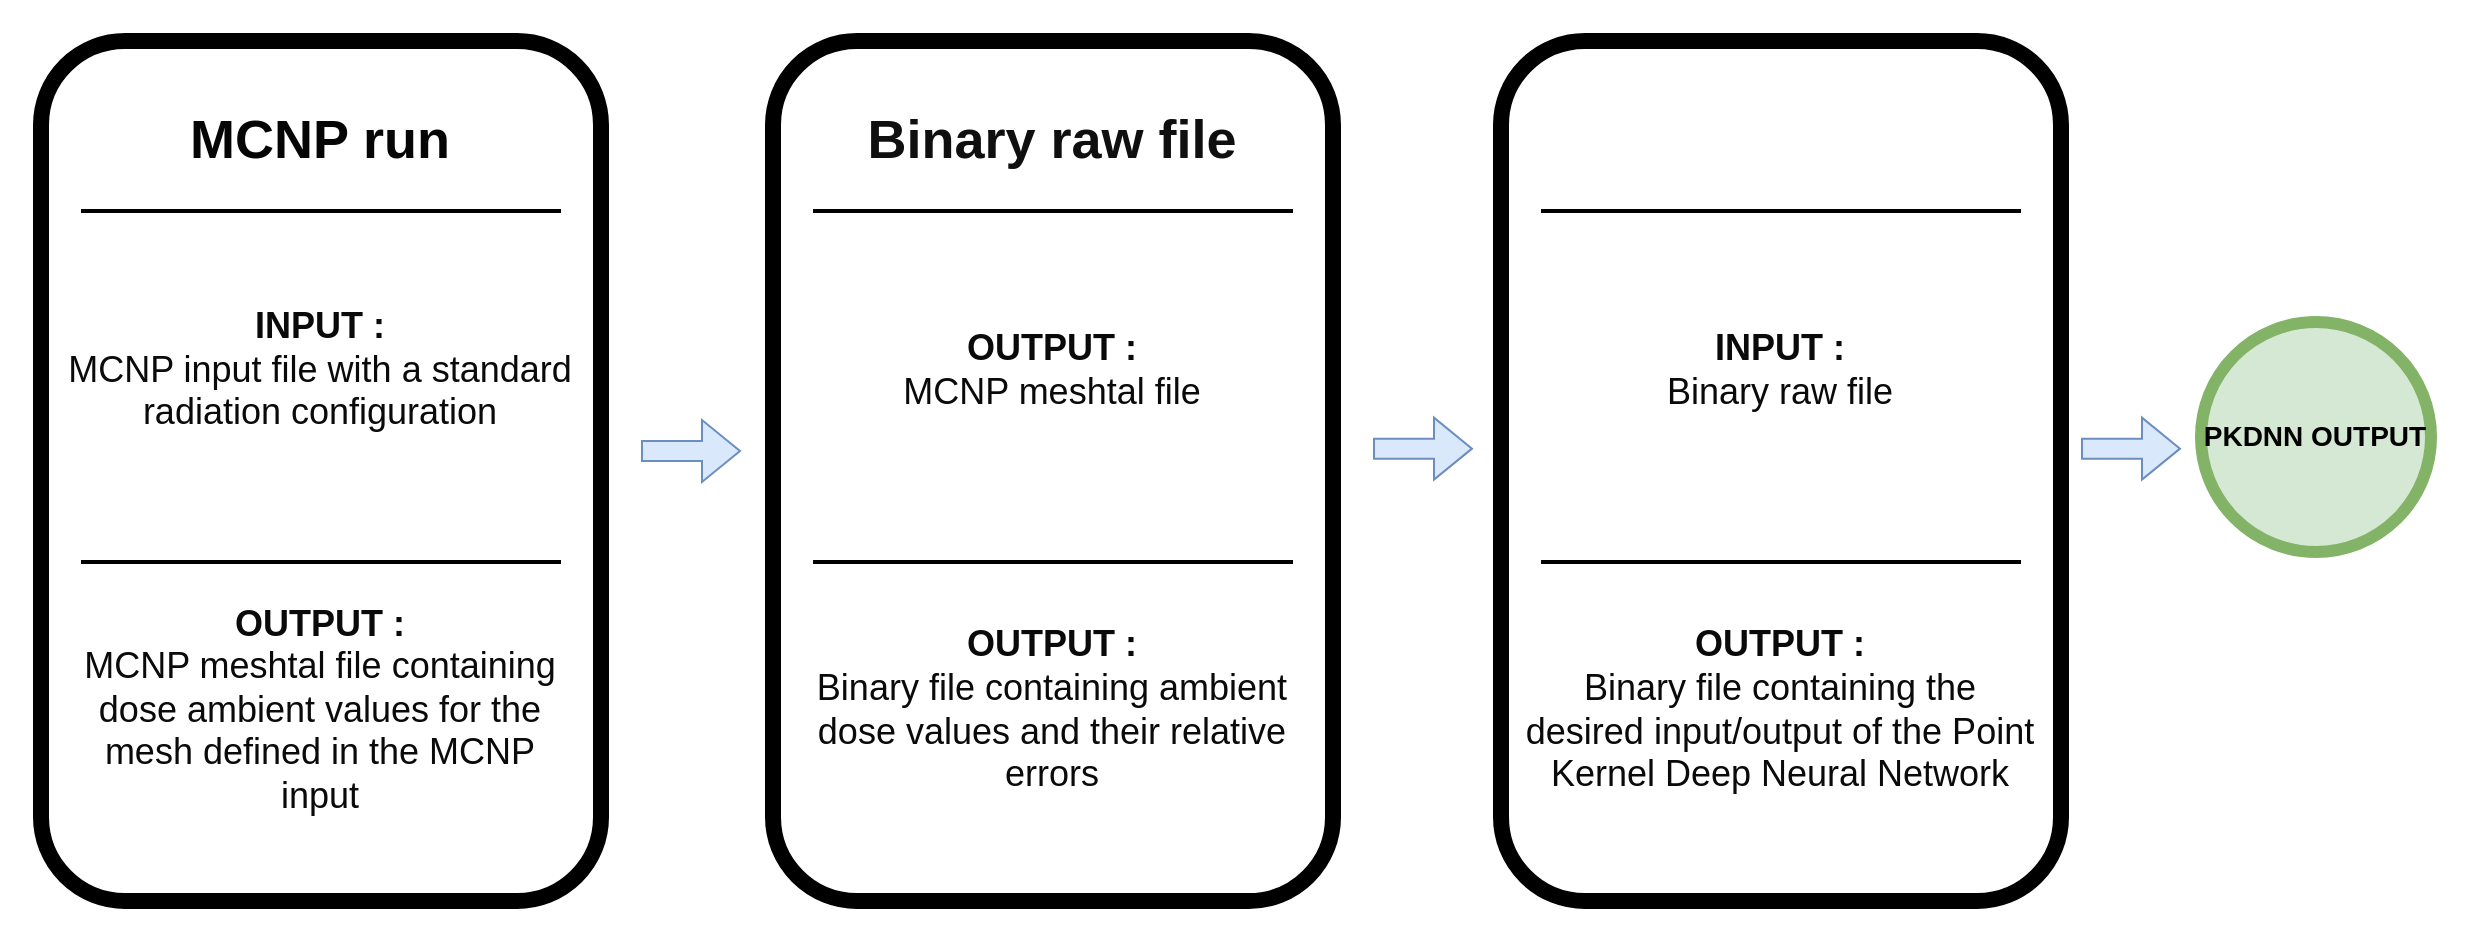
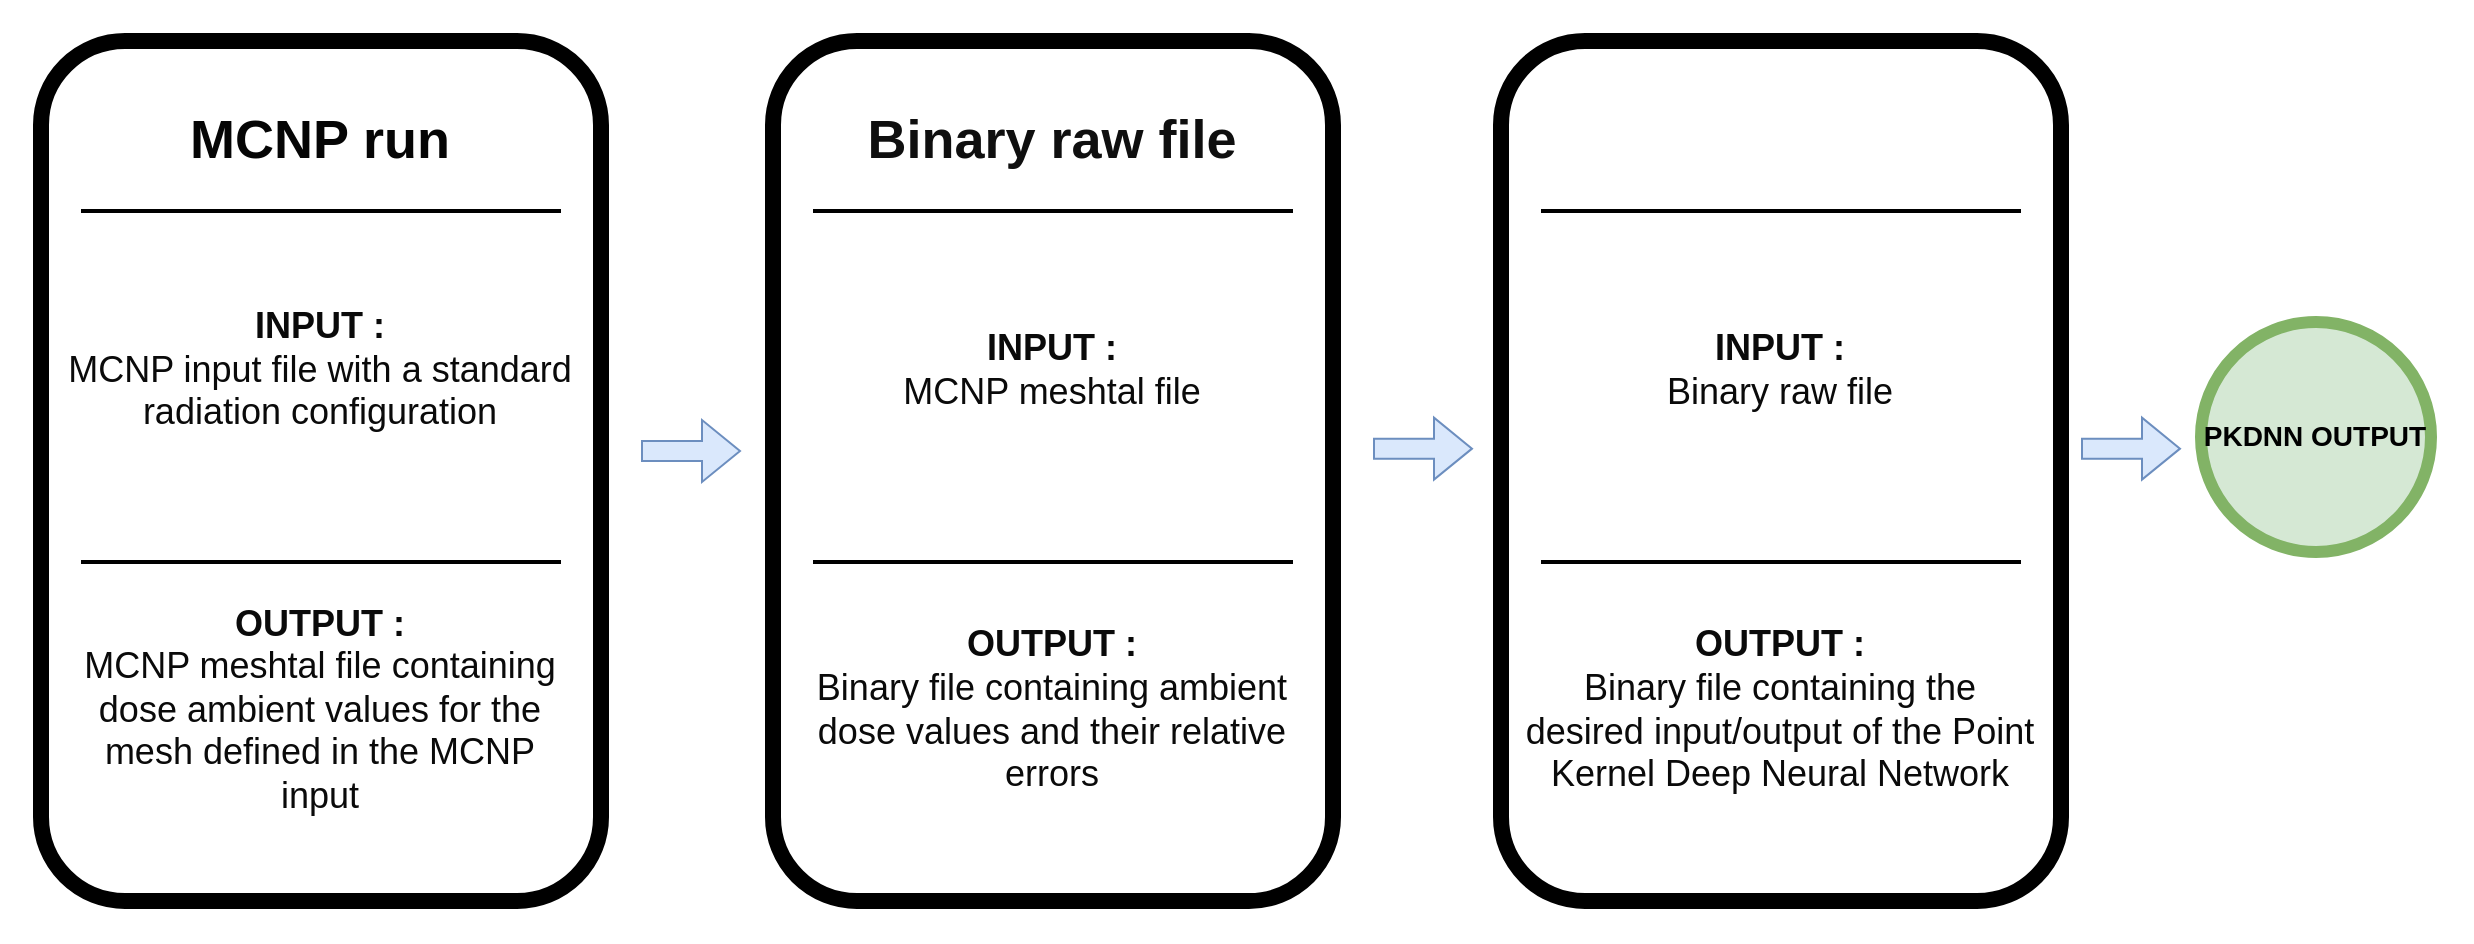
(1053, 371) -> (1053, 371)
